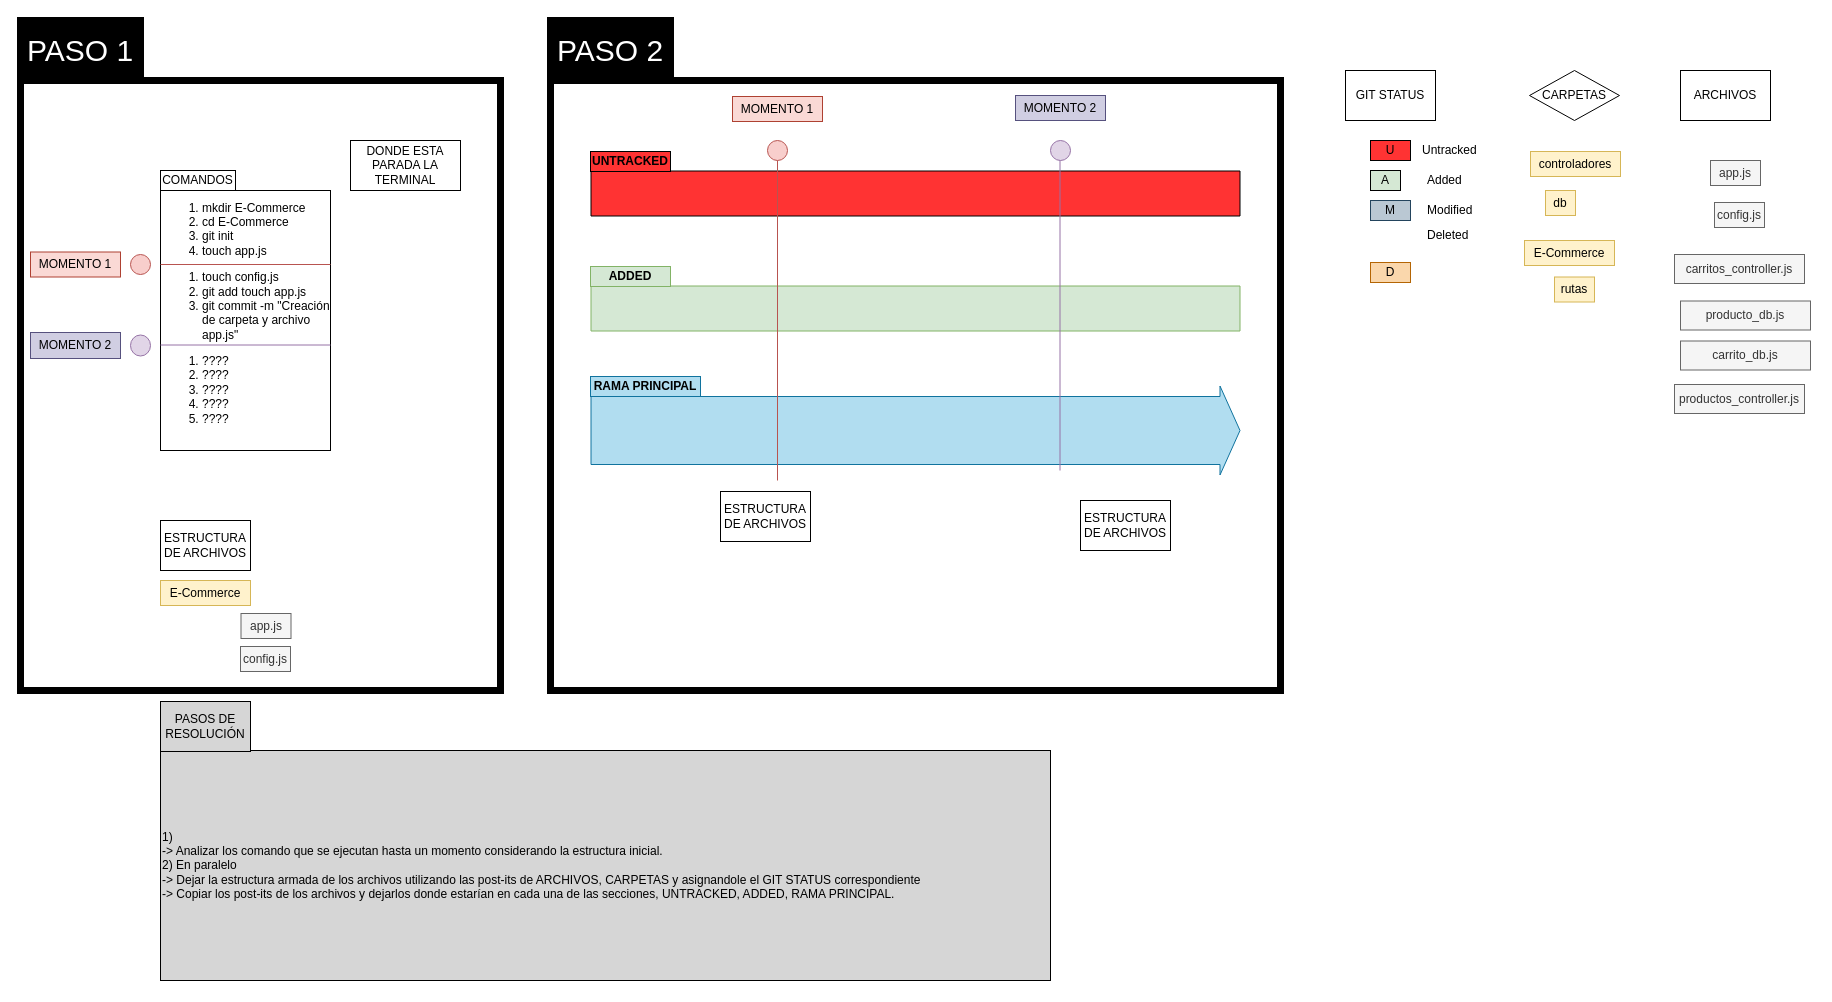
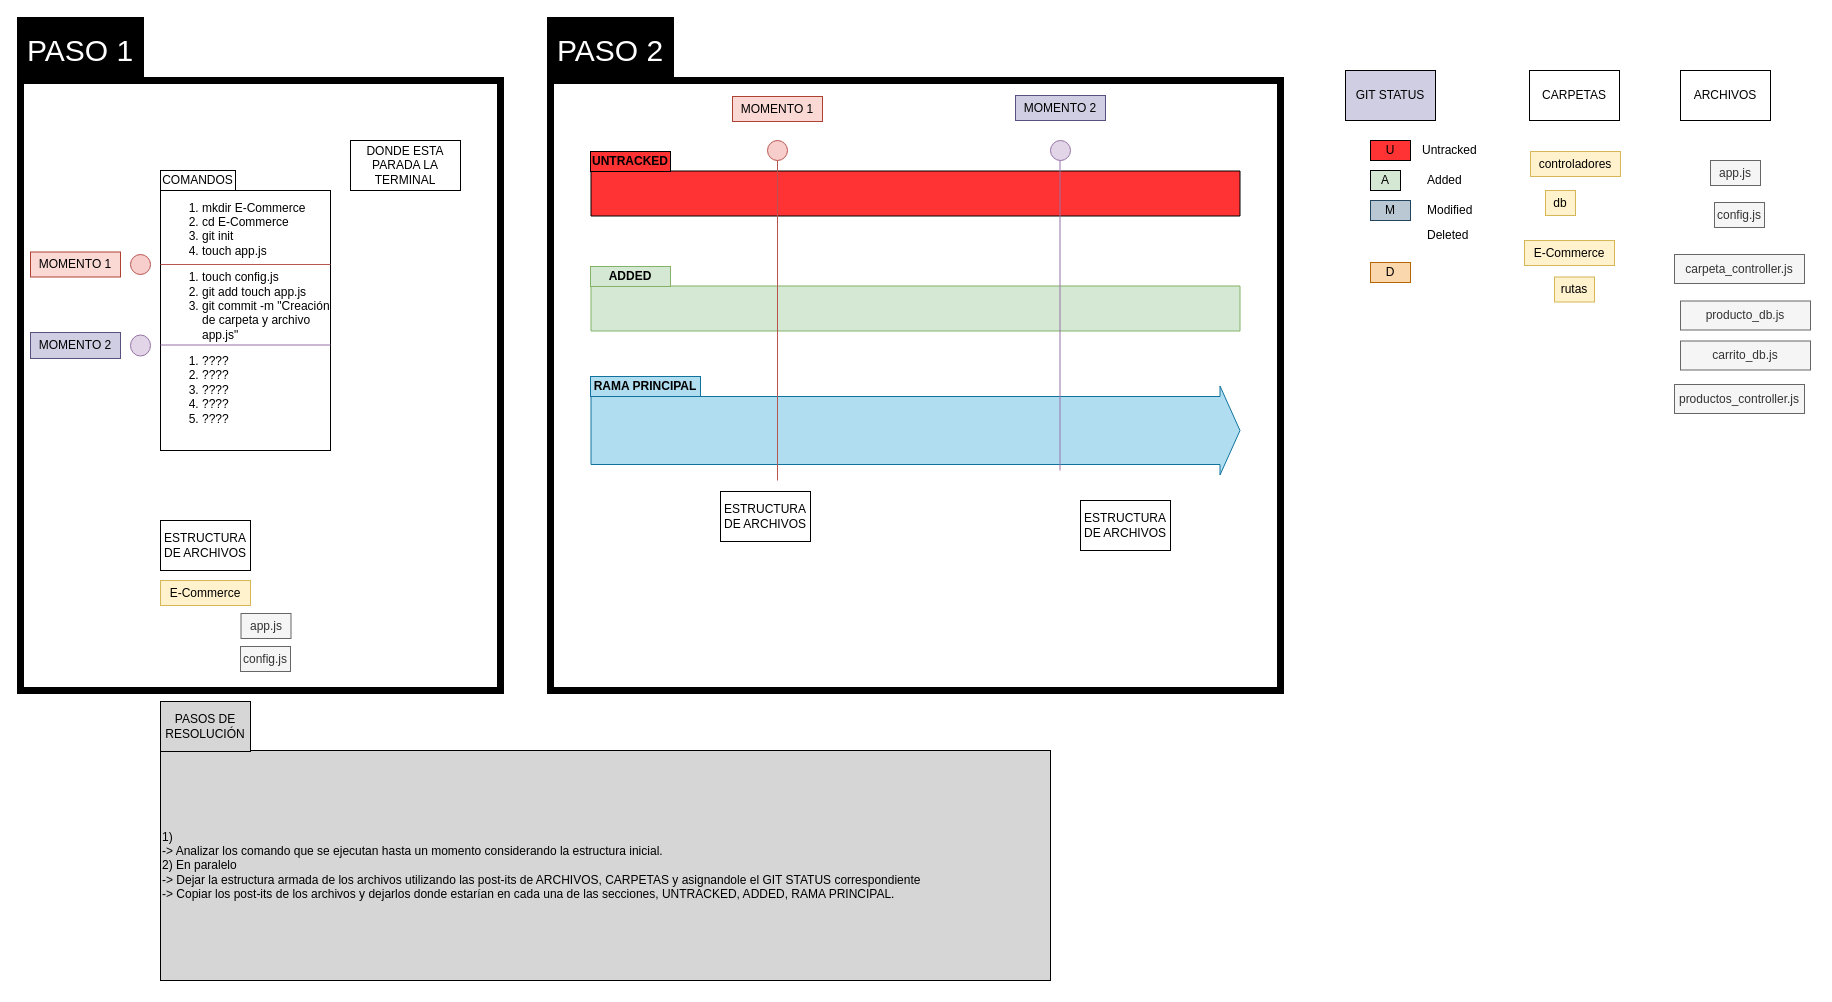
(1391, 96) -> (1391, 96)
(1575, 96) -> (1575, 96)
(1740, 270) -> (1740, 270)
